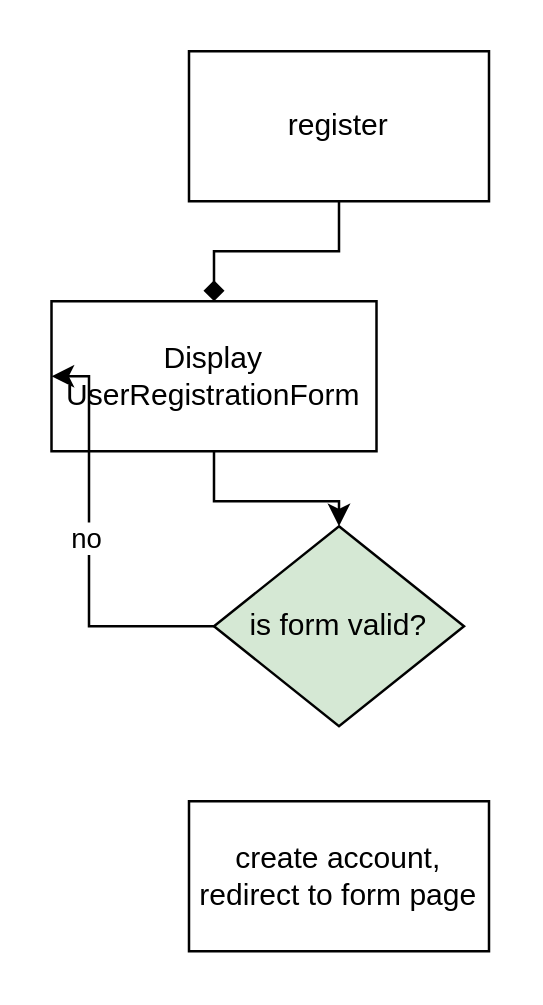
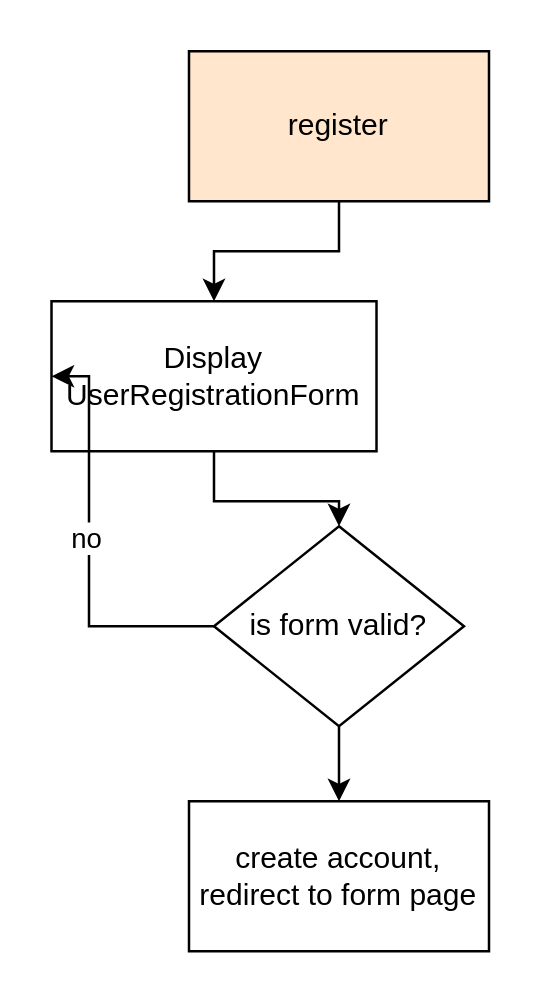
(339, 126) -> (339, 126)
(214, 281) -> (214, 282)
(339, 626) -> (339, 626)
none -> (339, 755)
